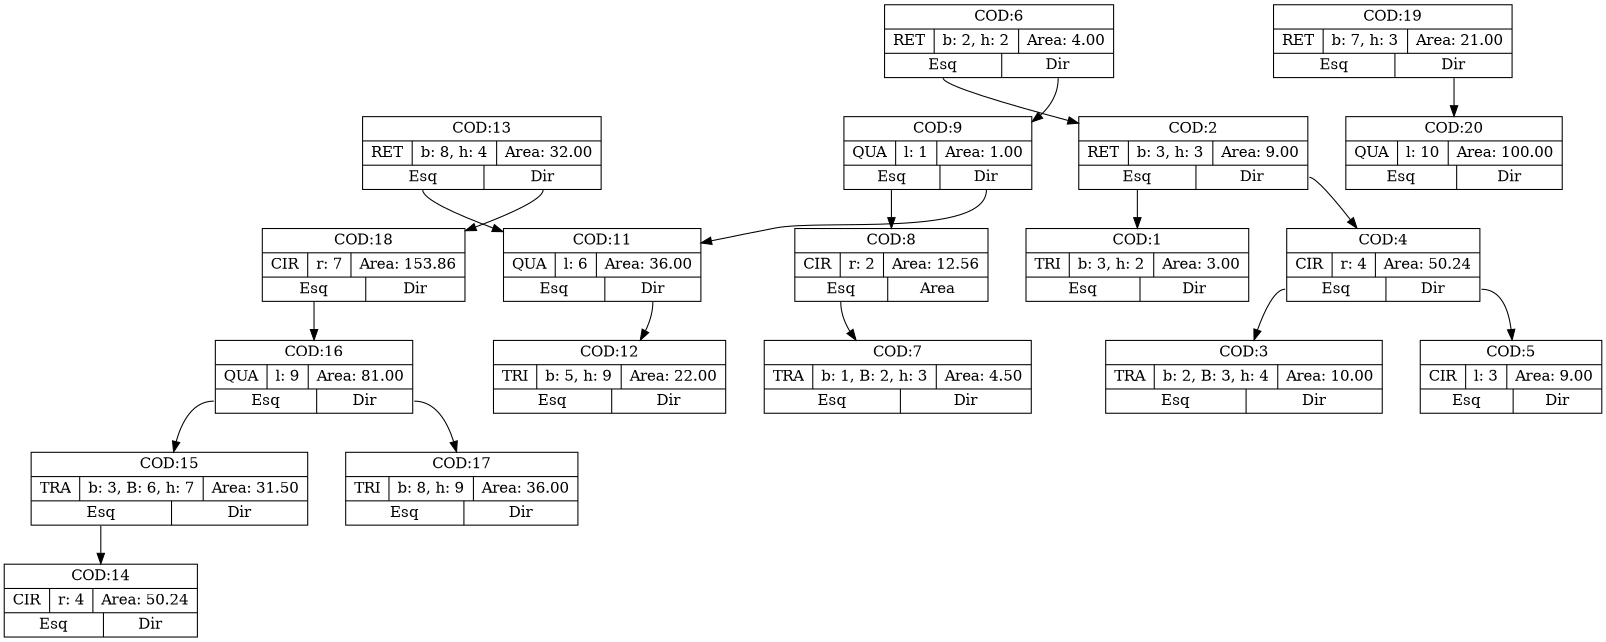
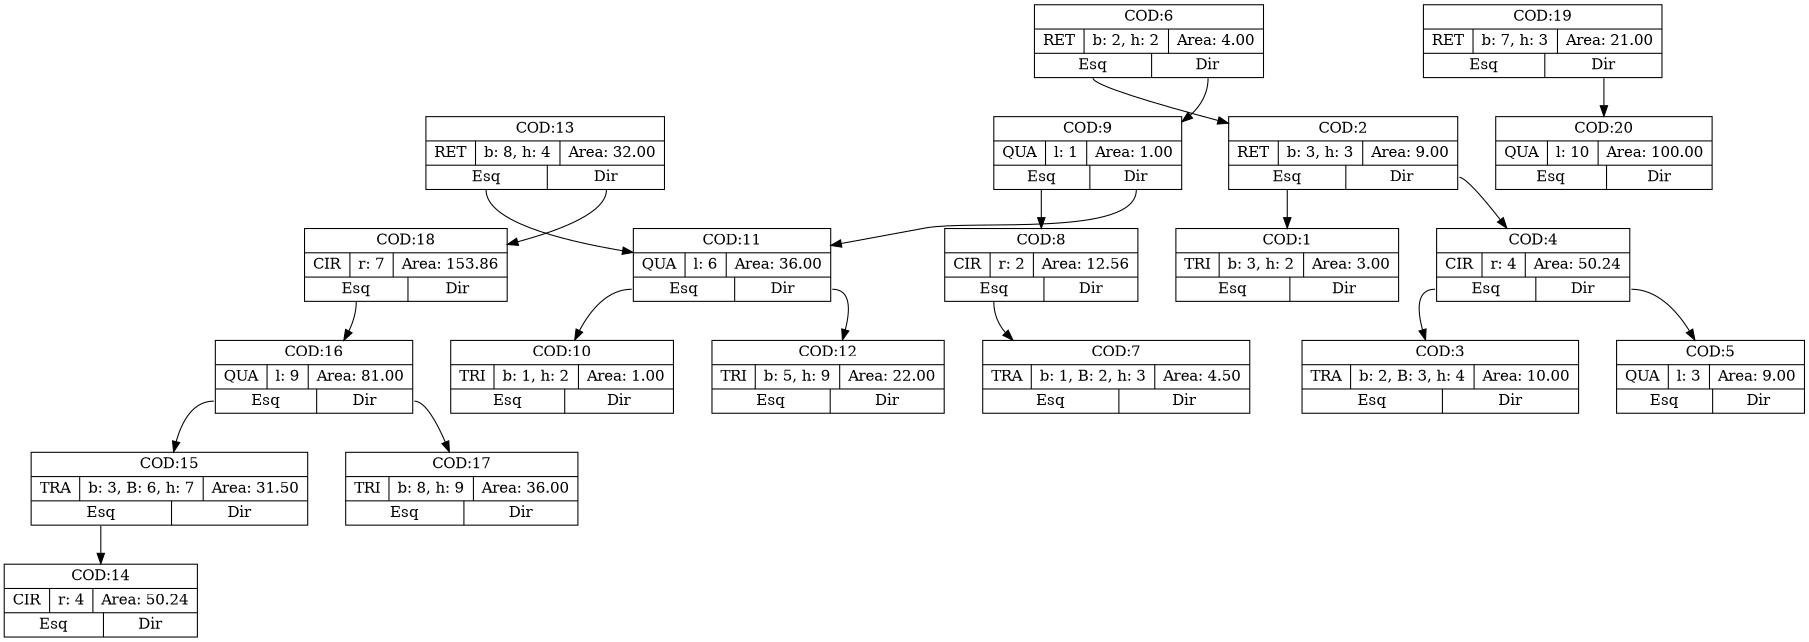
(938, 289) -> (1091, 289)
(1443, 376) -> (1642, 376)
none -> (562, 377)
